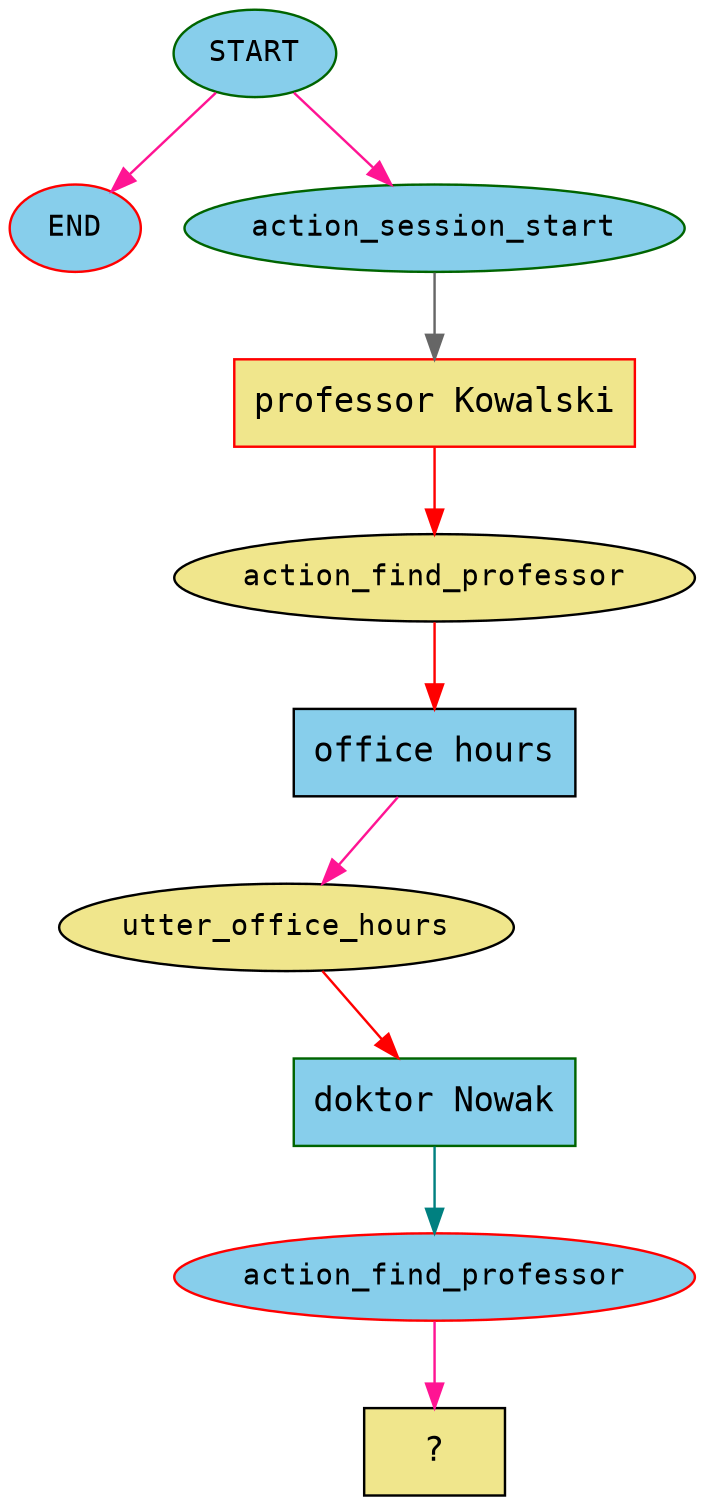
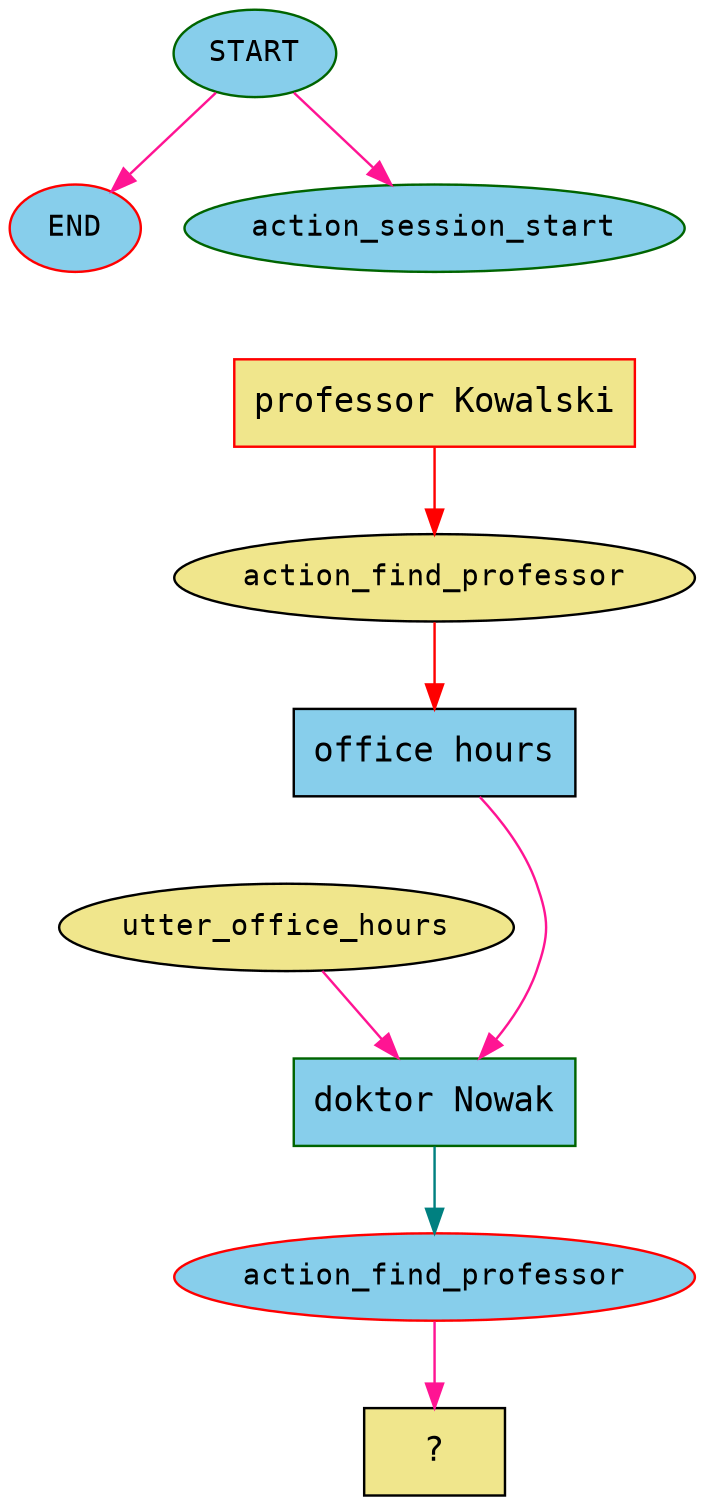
(435, 304) -> none
(369, 831) -> (545, 915)
(352, 1005) -> (352, 1005)
